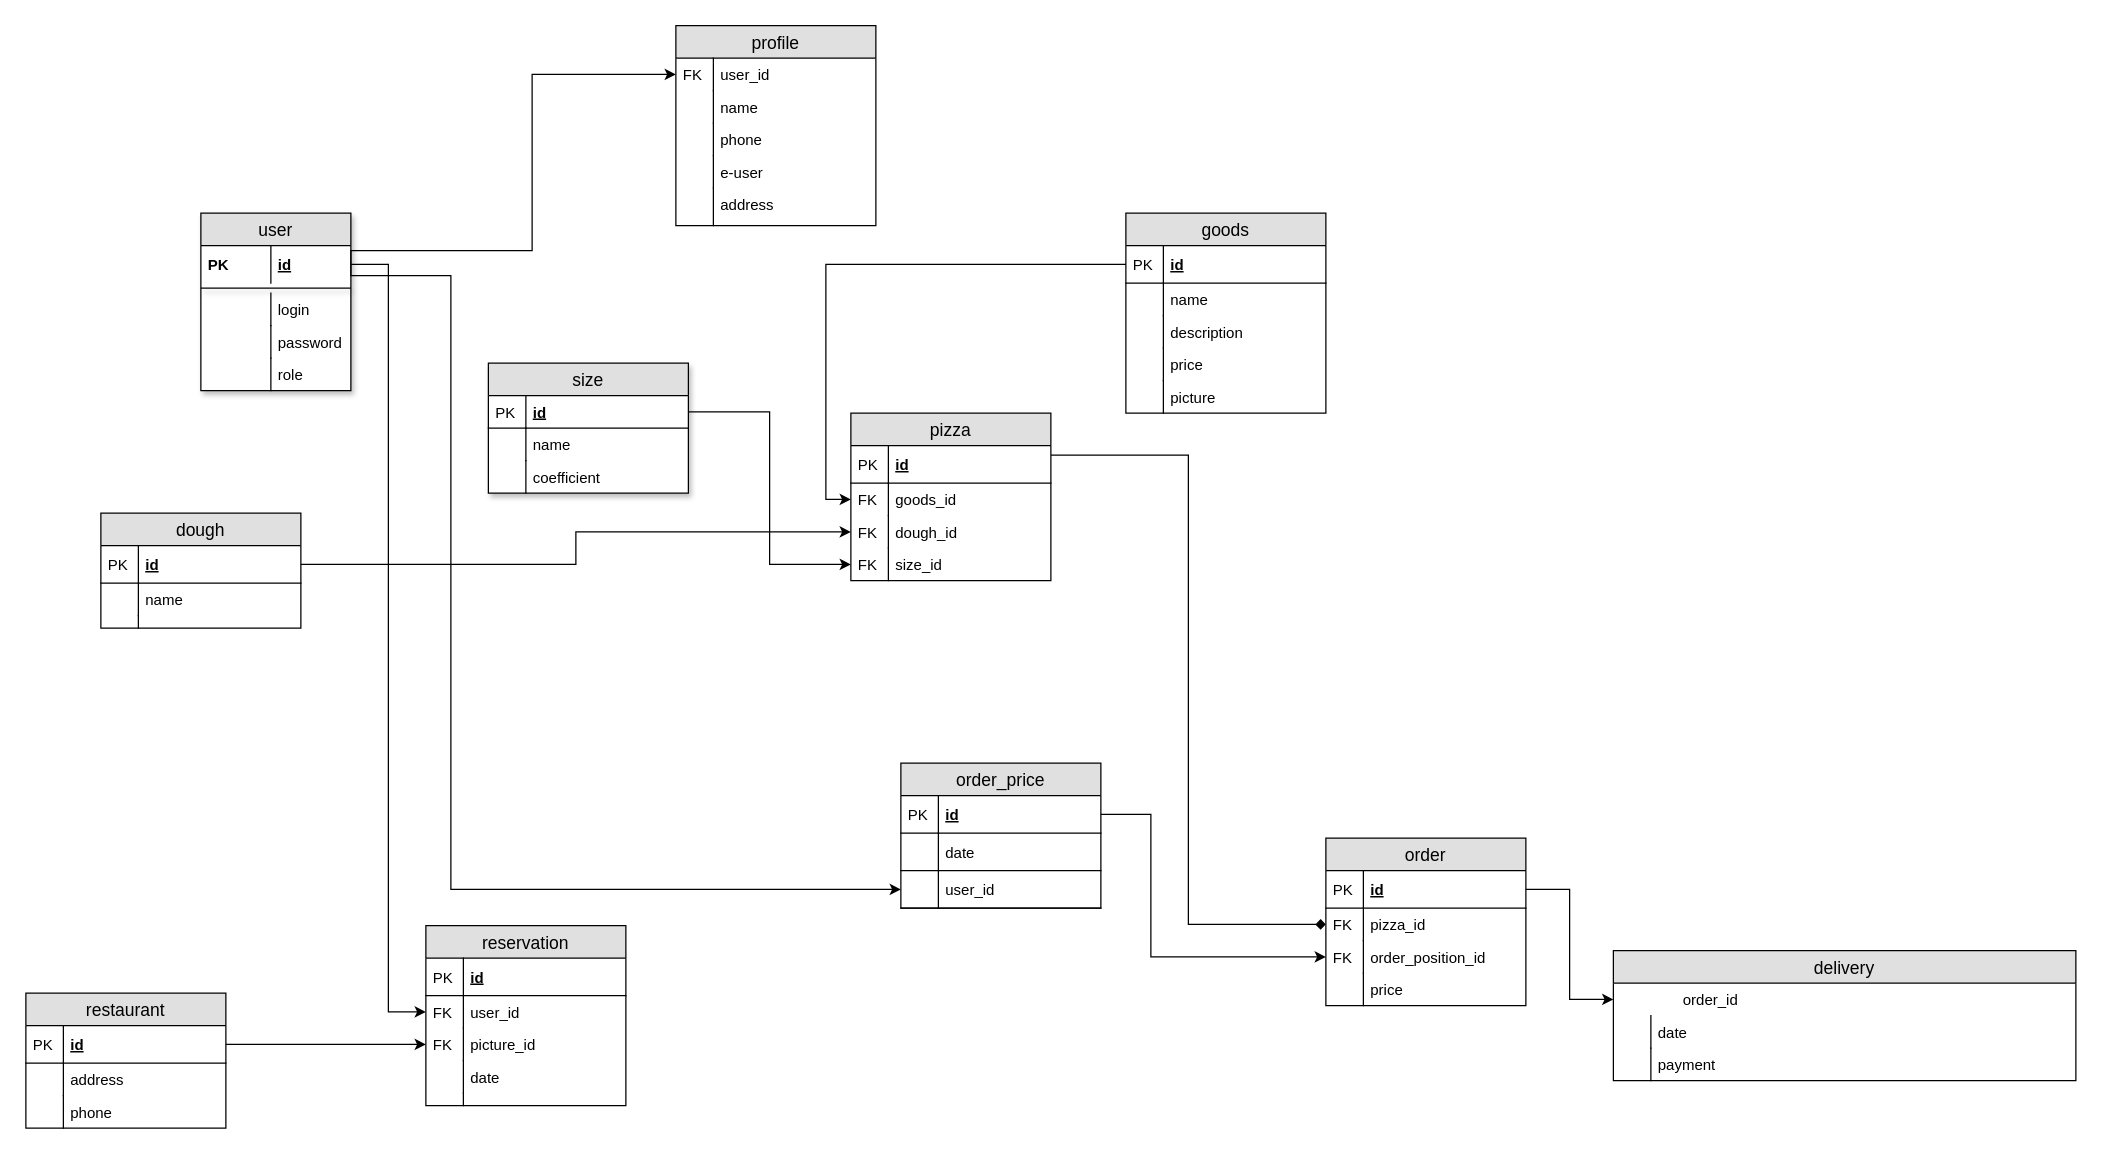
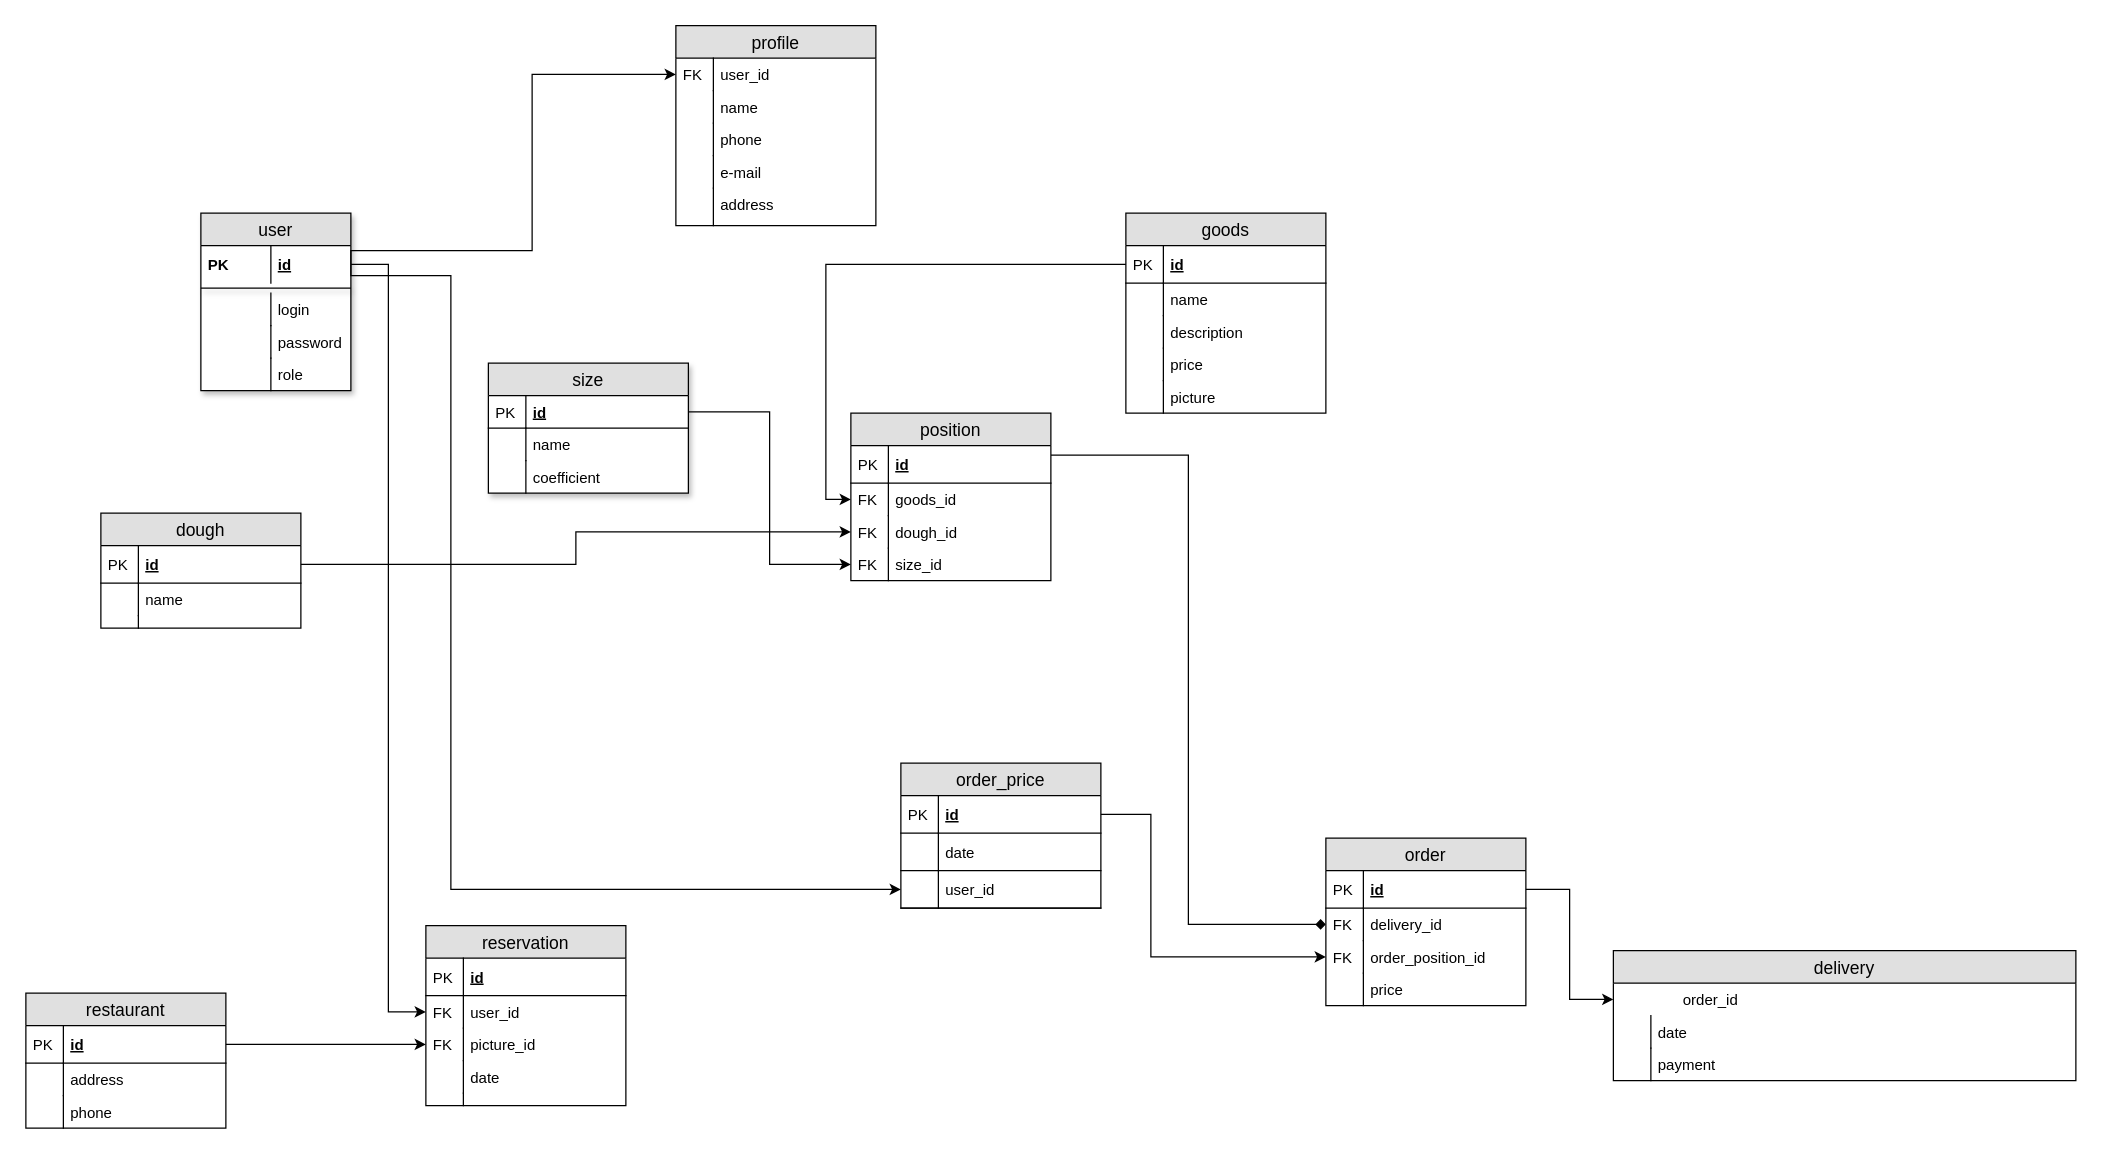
(745, 173) -> (741, 173)
(950, 430) -> (950, 430)
(1400, 925) -> (1410, 925)
